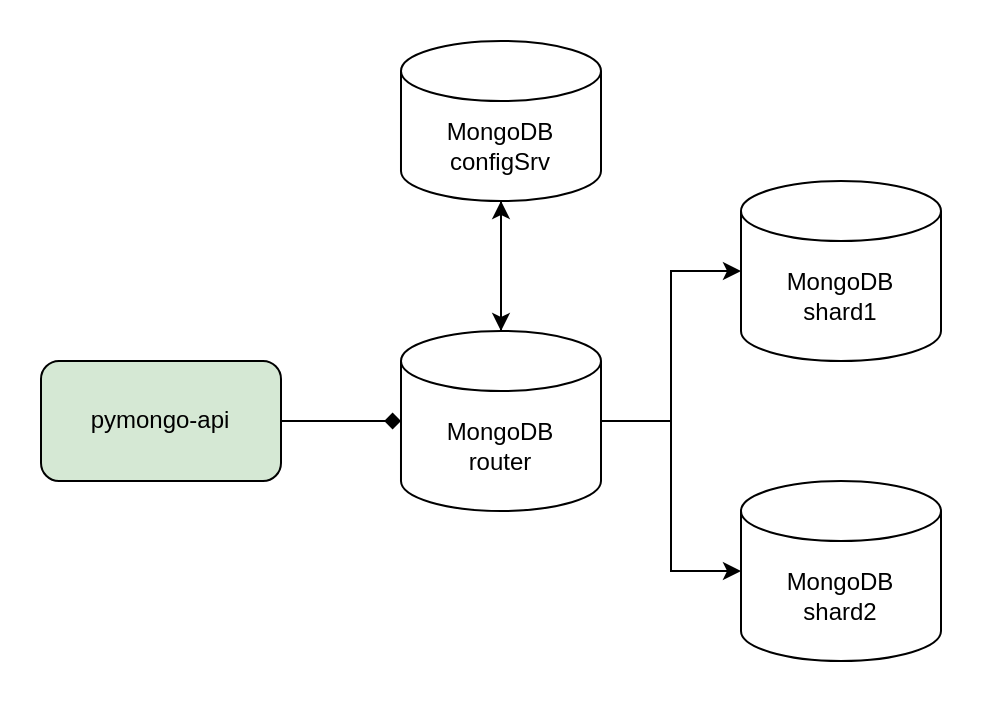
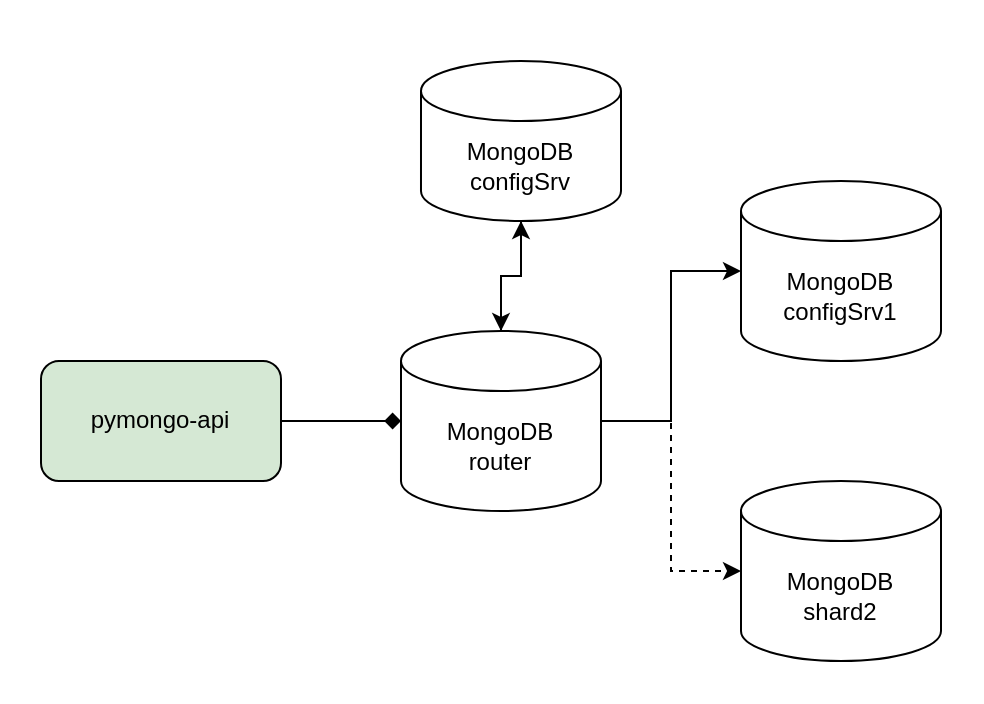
(501, 121) -> (521, 141)
(841, 297) -> (841, 297)
(671, 527) -> (671, 527)
